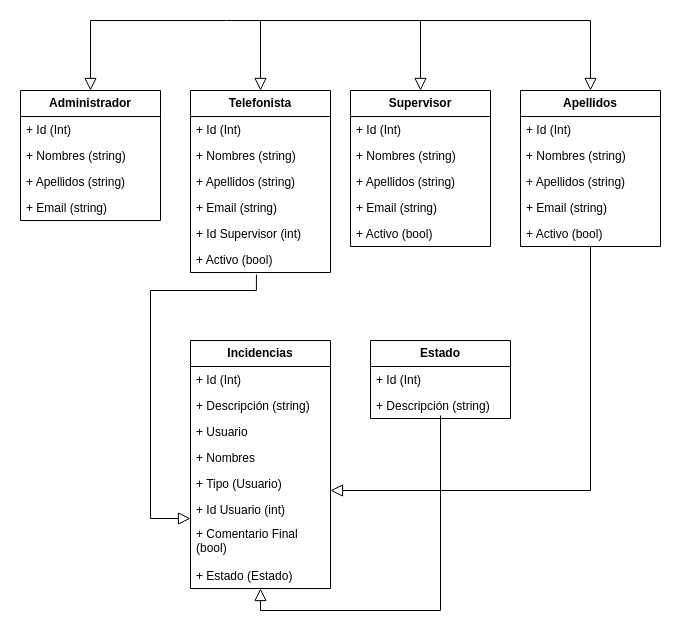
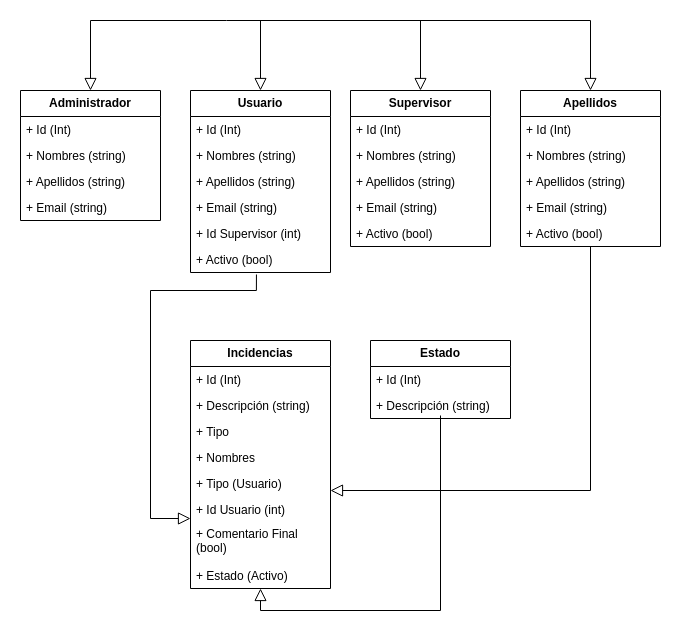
(261, 104) -> (261, 104)
(224, 433) -> (214, 433)
(251, 577) -> (249, 577)
